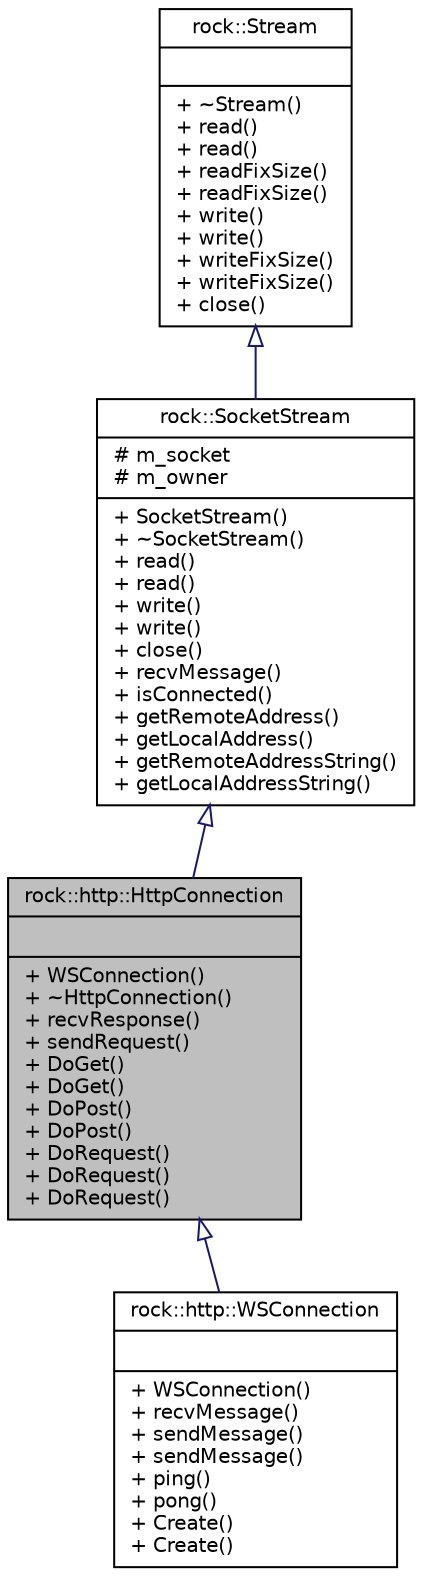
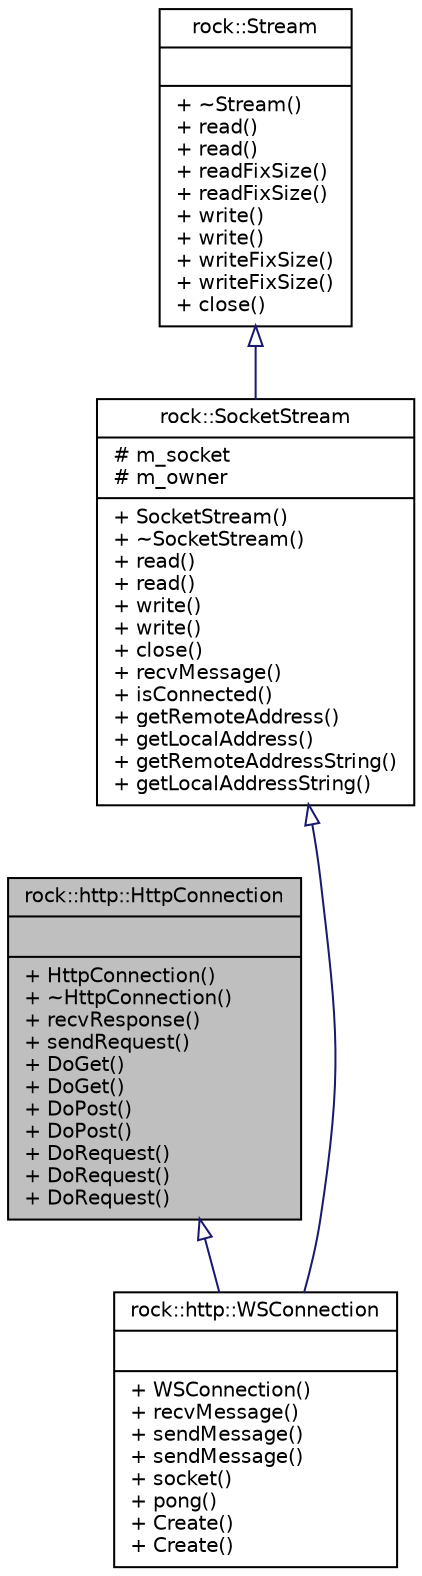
(199, 852) -> (335, 1060)
(115, 976) -> (120, 976)
(171, 1479) -> (182, 1479)
